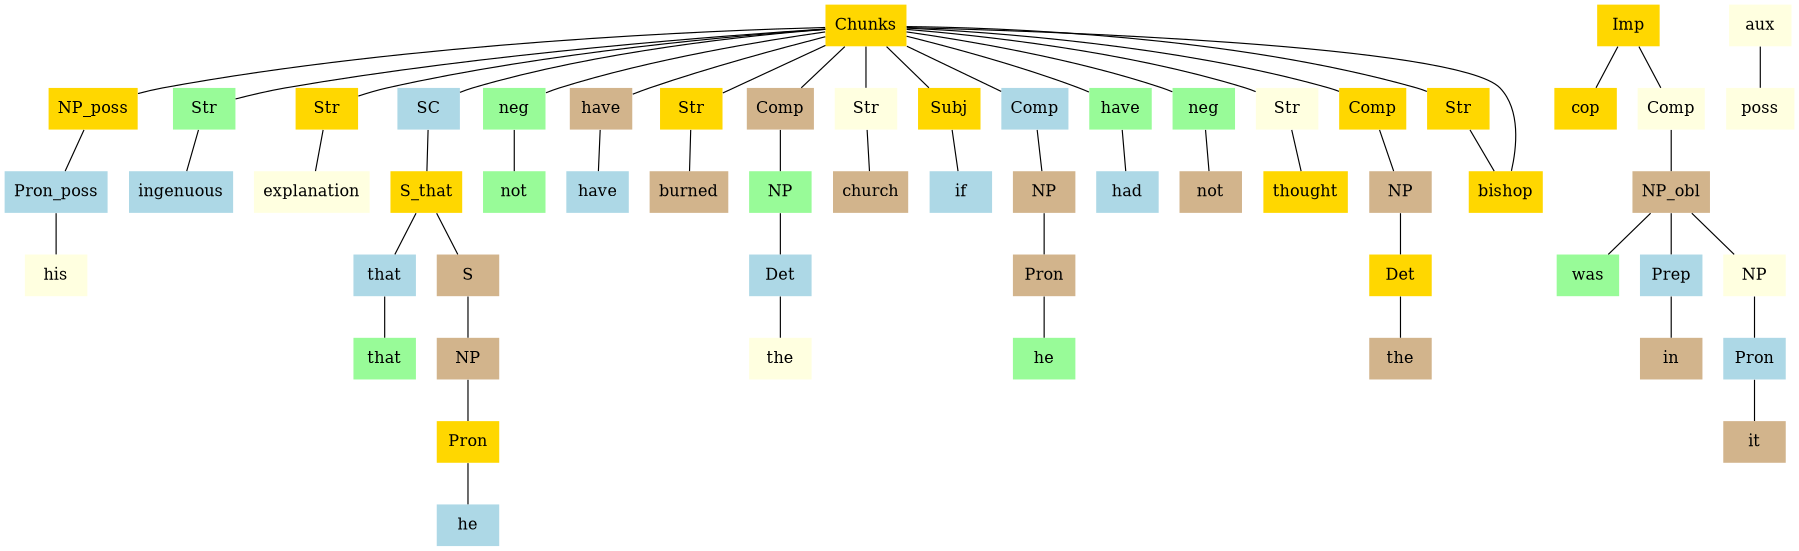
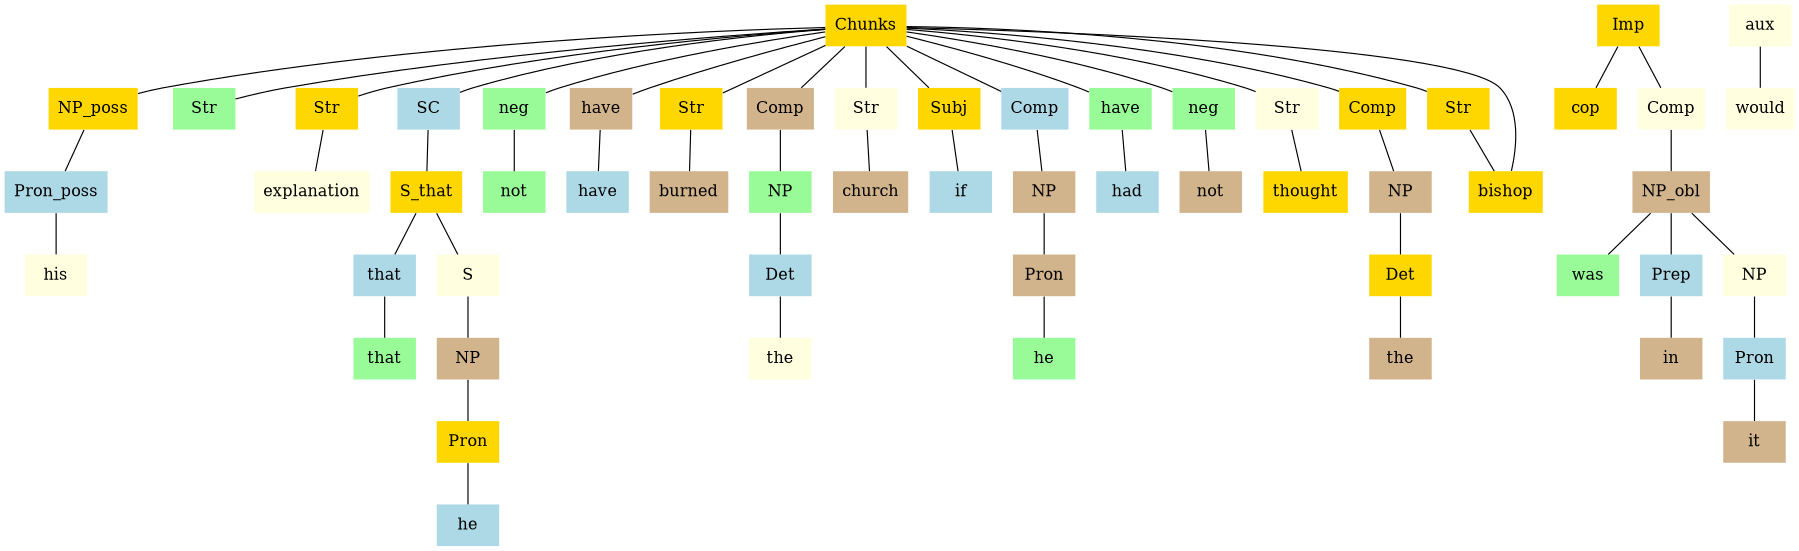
(1760, 109) -> (1760, 109)
(181, 192) -> none
(468, 275) -> (468, 275)
